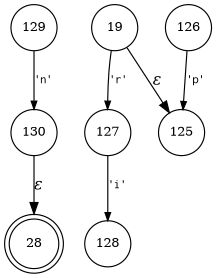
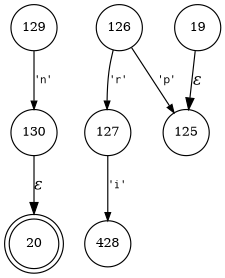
(109, 76) -> (109, 75)
(34, 244) -> (34, 244)
(108, 244) -> (108, 244)
